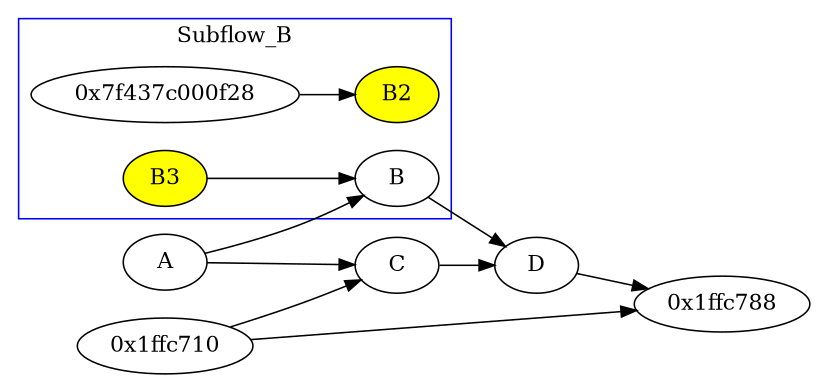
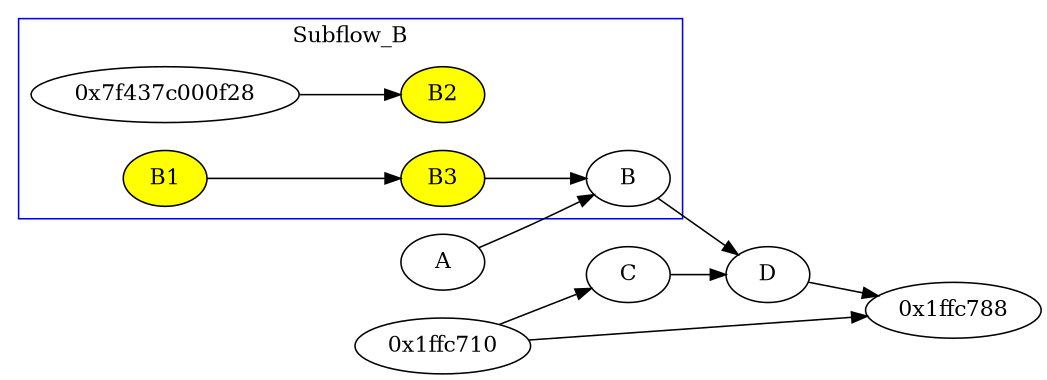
none -> (165, 178)
(273, 264) -> none
